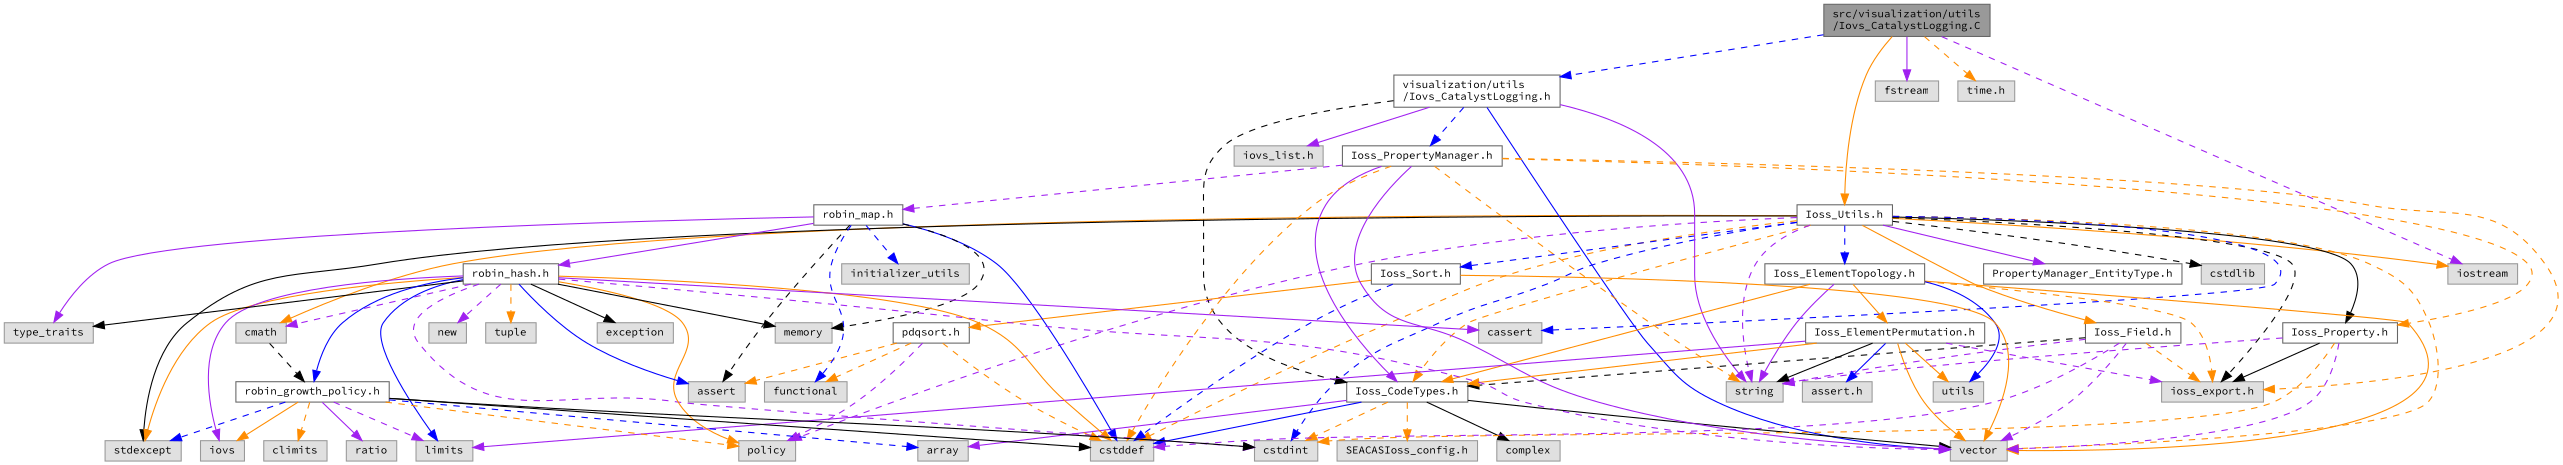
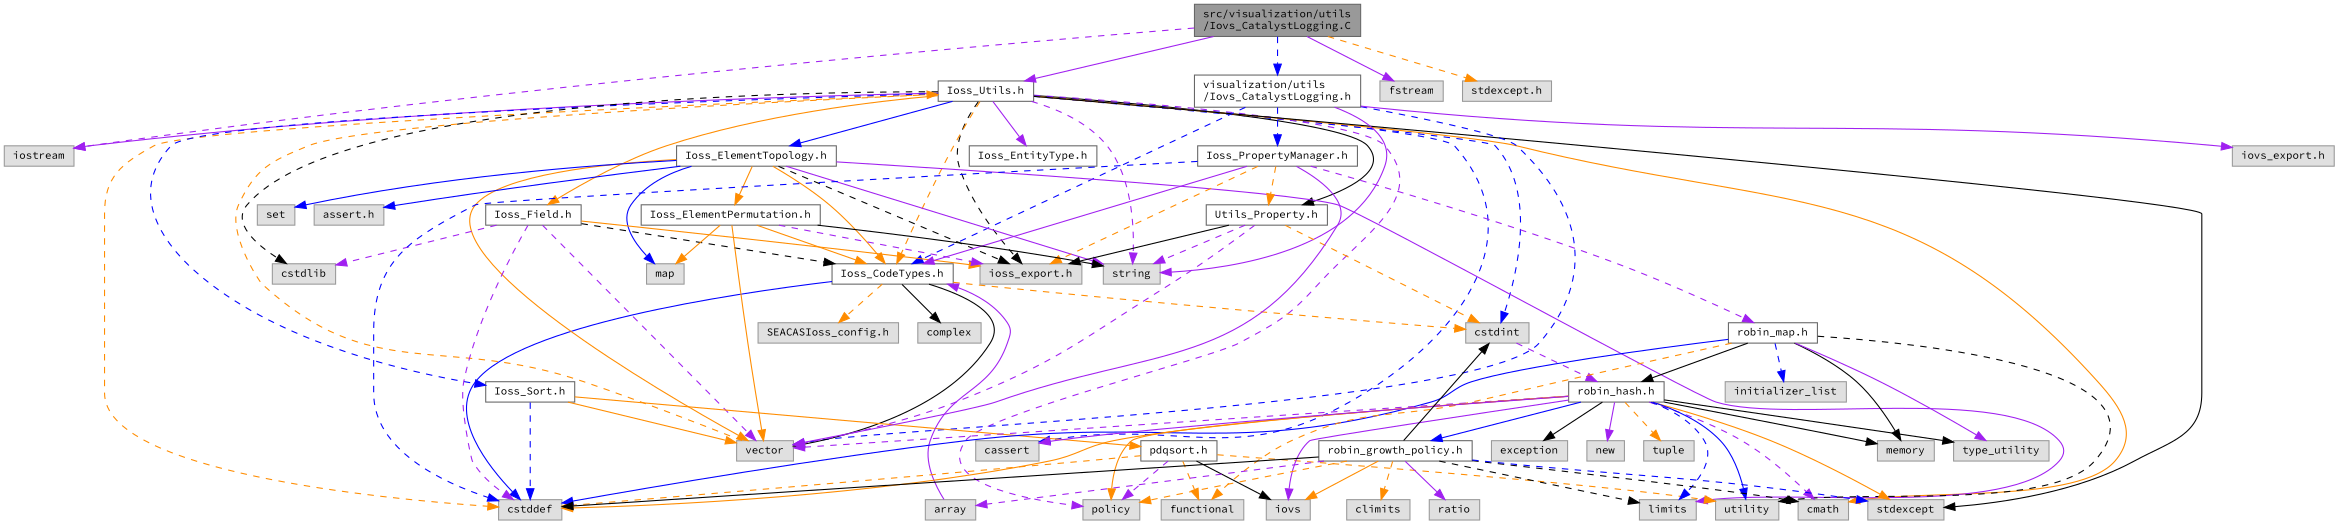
(1986, 91) -> (1507, 91)
(1855, 111) -> (1124, 57)
(1279, 156) -> (2283, 156)
(1204, 210) -> (1076, 187)
none -> (276, 215)
(2165, 236) -> (511, 110)
(1845, 239) -> (876, 122)
(667, 247) -> (1700, 360)
(1544, 247) -> none
(905, 274) -> (1786, 392)
(2083, 274) -> (1033, 156)
(1241, 276) -> (664, 192)
(831, 285) -> (1521, 391)
(2412, 292) -> (276, 160)
(967, 294) -> (1853, 378)
(483, 300) -> (1612, 416)
(2134, 306) -> (889, 213)
(49, 333) -> (2001, 451)
(2340, 333) -> (1267, 215)
(381, 337) -> (1702, 437)
(1649, 345) -> (1395, 385)
(283, 358) -> (1677, 485)
(1939, 358) -> (425, 243)
(2168, 359) -> (775, 242)
(1867, 362) -> (537, 185)
(717, 392) -> (1747, 510)
(1958, 392) -> (665, 274)
(1145, 394) -> (1591, 338)
(773, 411) -> (1548, 358)
(1200, 418) -> (977, 386)
(373, 419) -> (1534, 481)
(648, 423) -> (1156, 483)
none -> (1229, 478)
